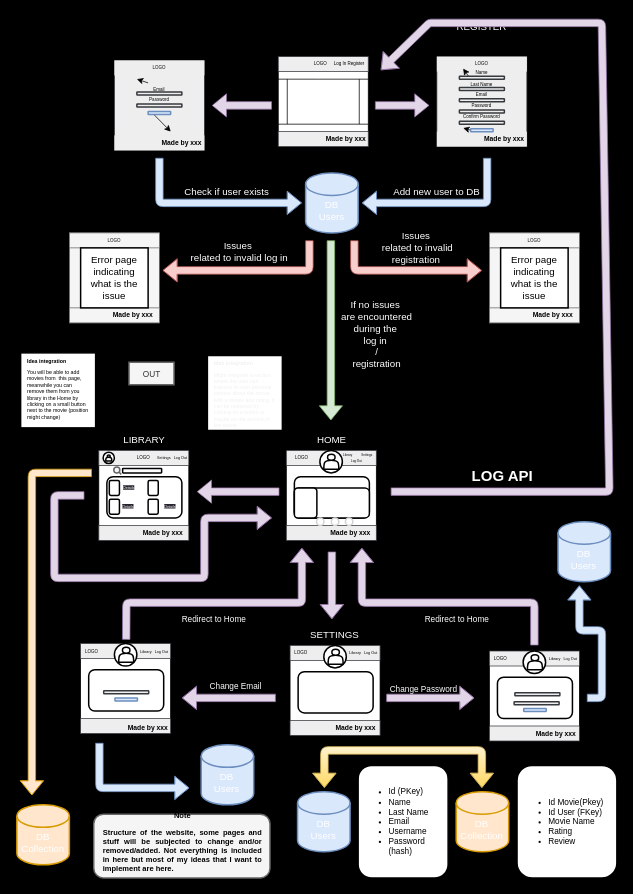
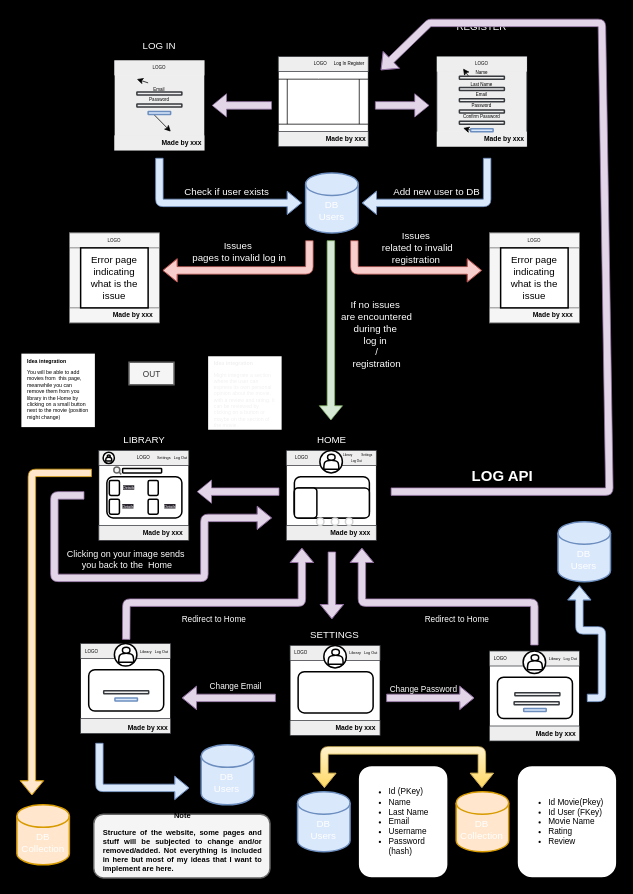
none -> (159, 45)
(238, 252) -> (238, 252)
none -> (126, 559)
